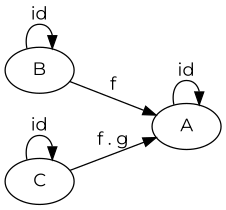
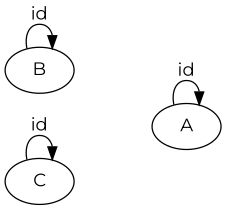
(107, 96) -> none
(107, 156) -> none
